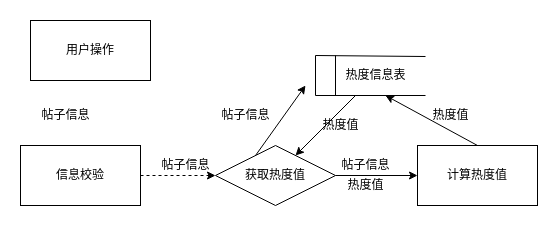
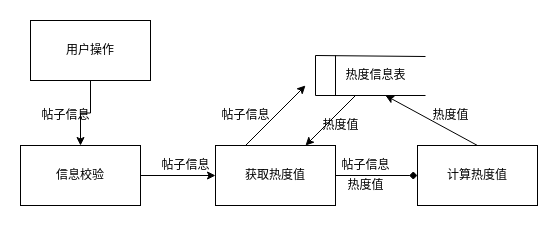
none -> (89, 113)
(175, 176) -> (175, 176)
(276, 176) -> (276, 176)
(409, 176) -> (408, 176)
